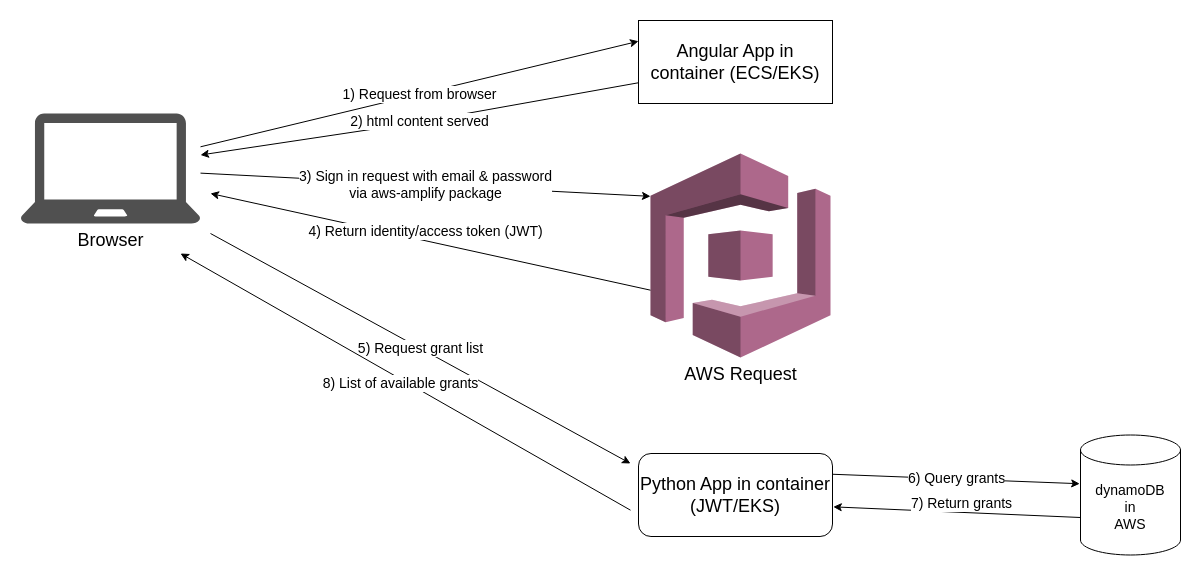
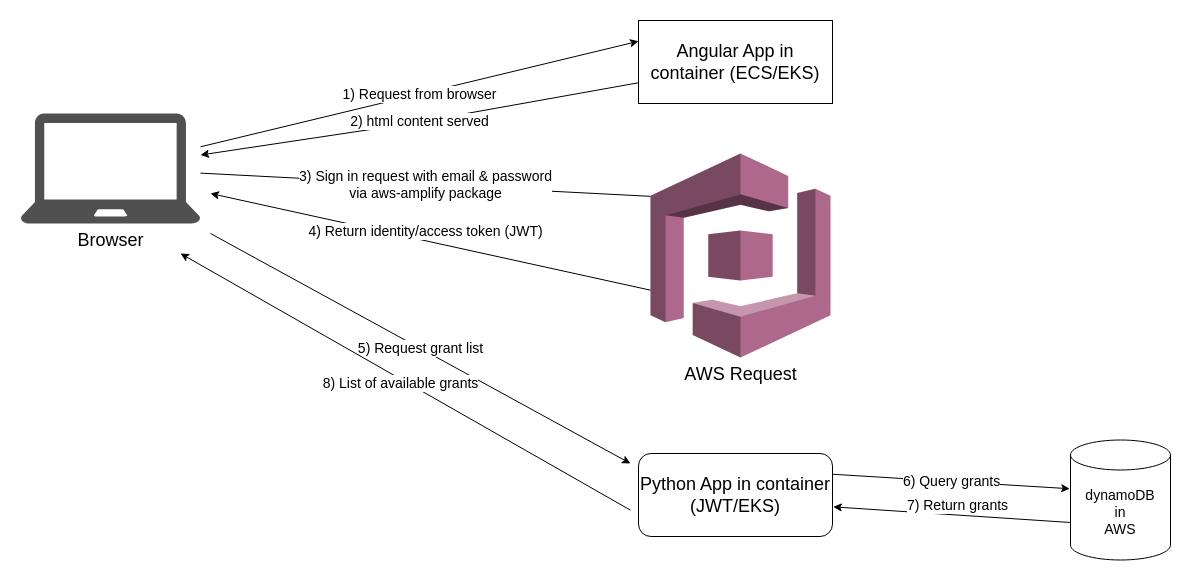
(642, 196) -> (645, 196)
(1131, 495) -> (1121, 500)
